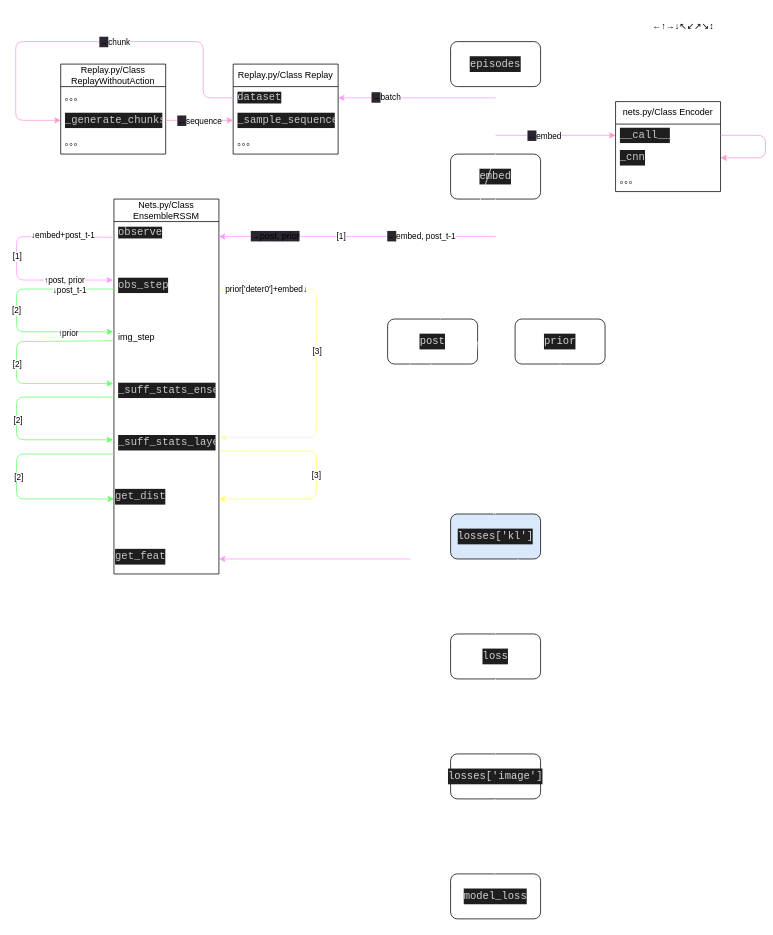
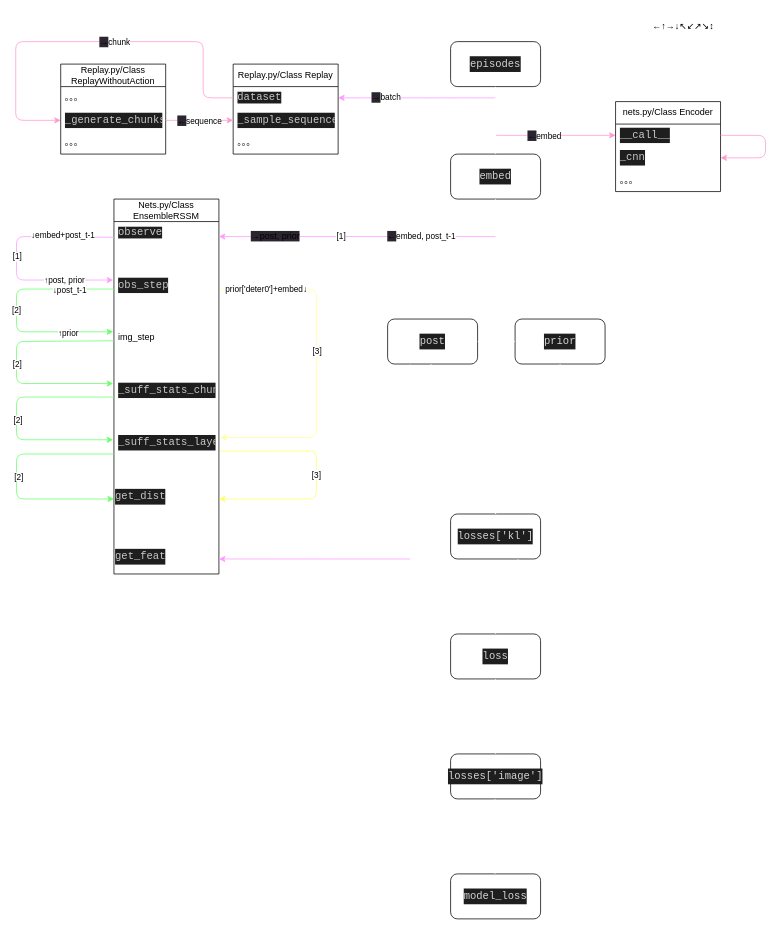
(488, 176) -> (495, 153)
(478, 344) -> (513, 342)
(410, 365) -> (410, 365)
(167, 390) -> (163, 390)
(495, 537) -> (495, 537)
